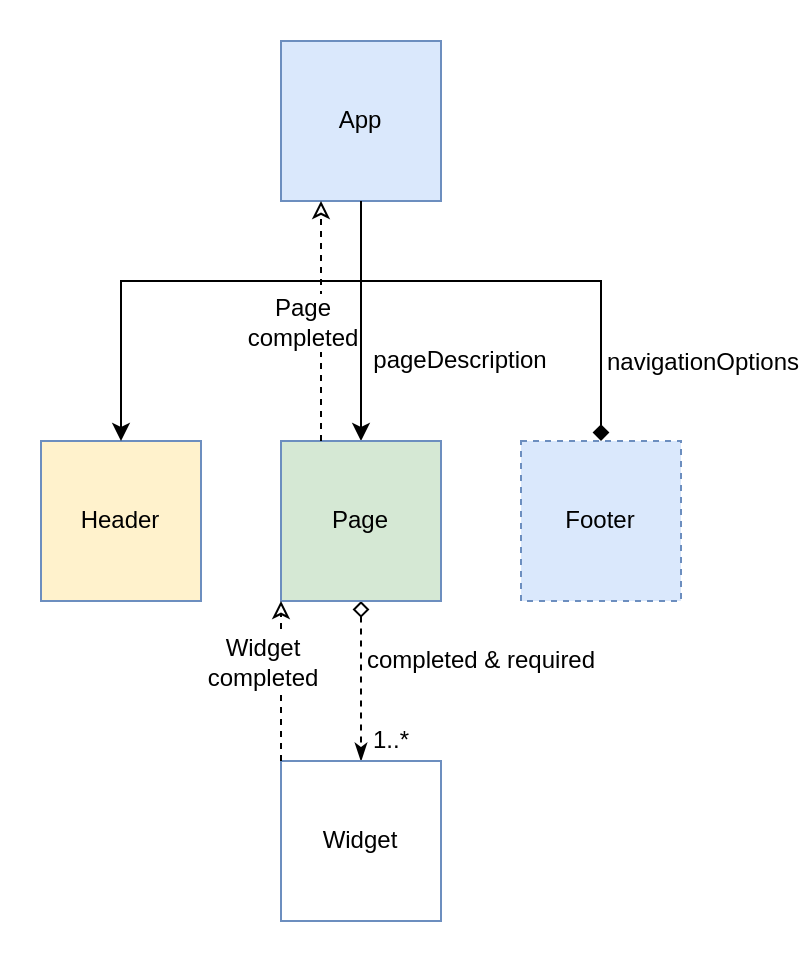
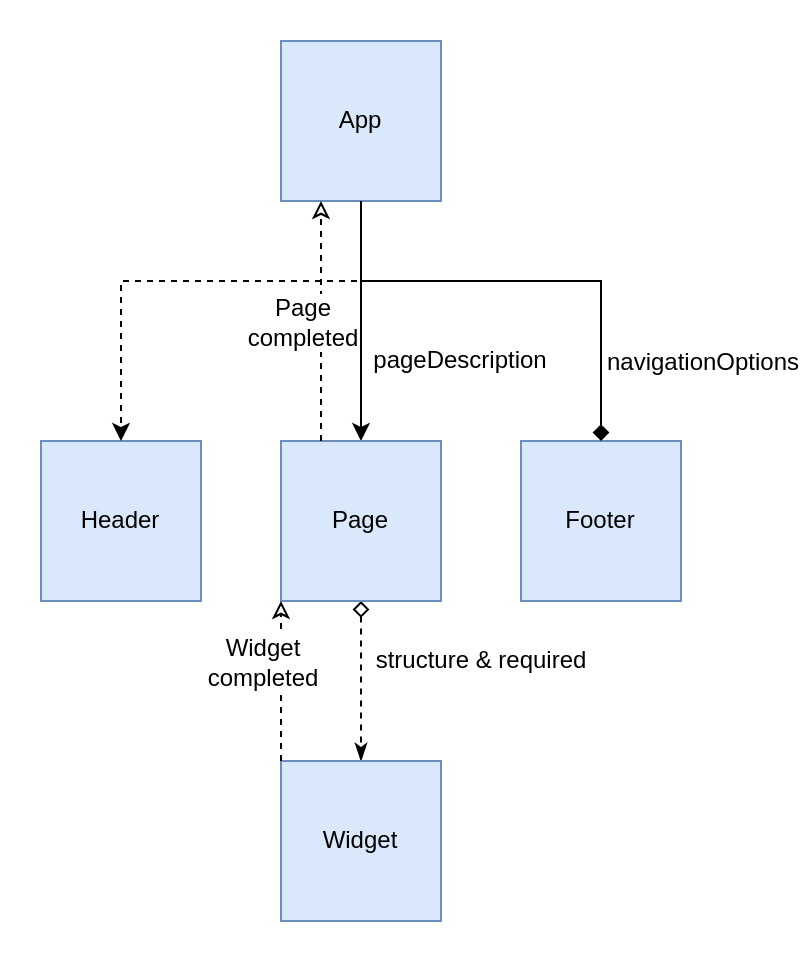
(145, 281) -> (145, 281)
(121, 521) -> (121, 521)
(361, 521) -> (361, 521)
(601, 521) -> (601, 521)
(482, 661) -> (482, 661)
(391, 741) -> none
(361, 841) -> (361, 841)
